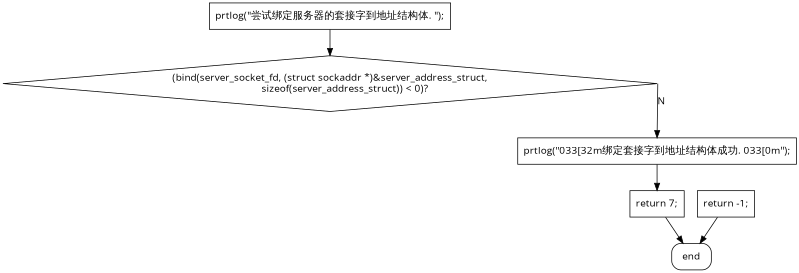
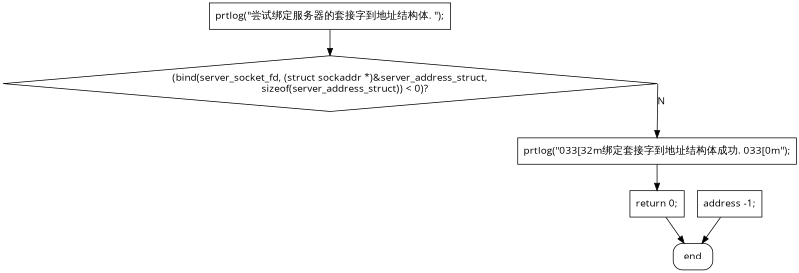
(657, 204) -> (657, 204)
(726, 204) -> (730, 204)
